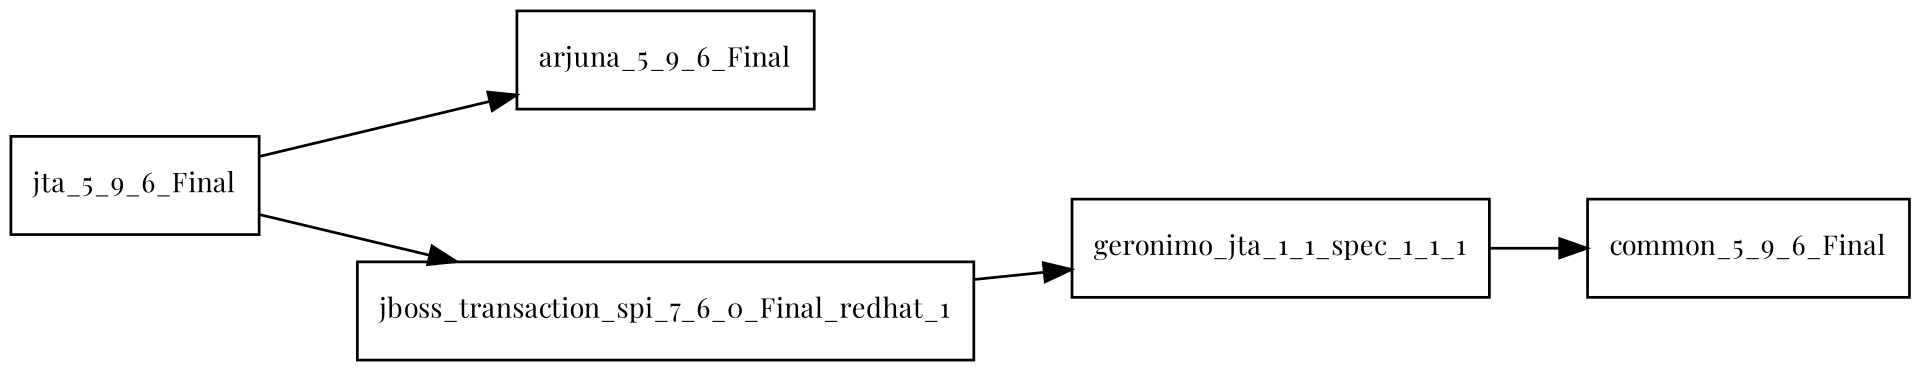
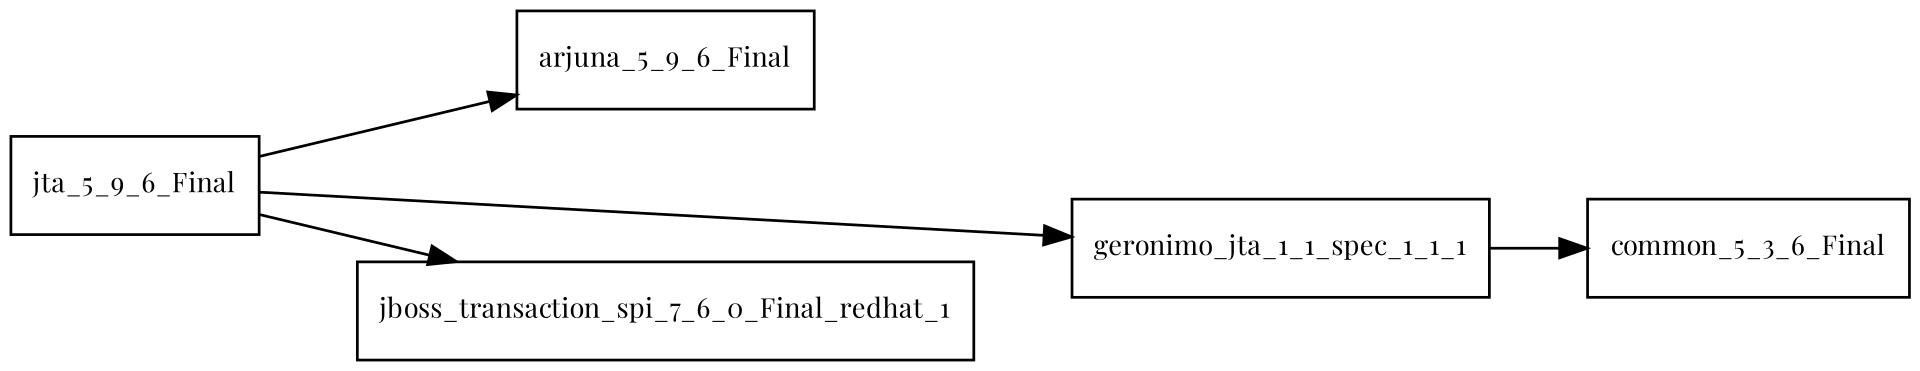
(1749, 248) -> (1749, 248)
(1009, 276) -> (652, 214)
